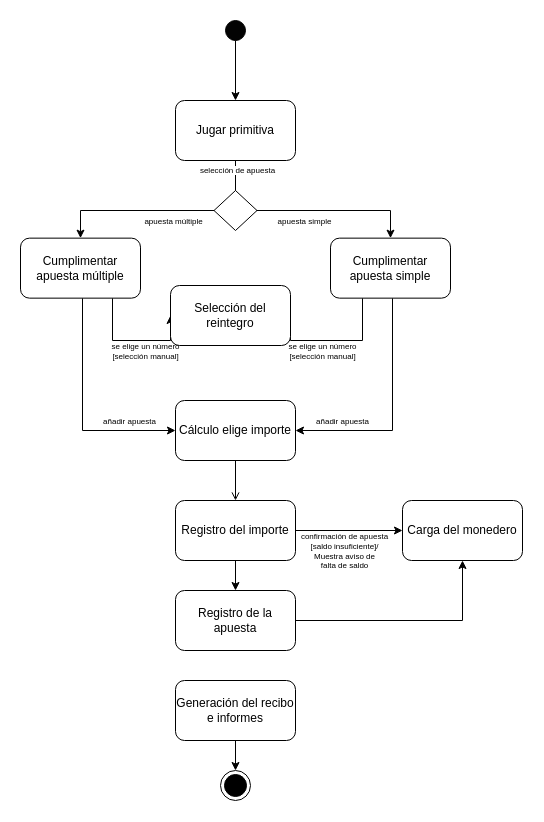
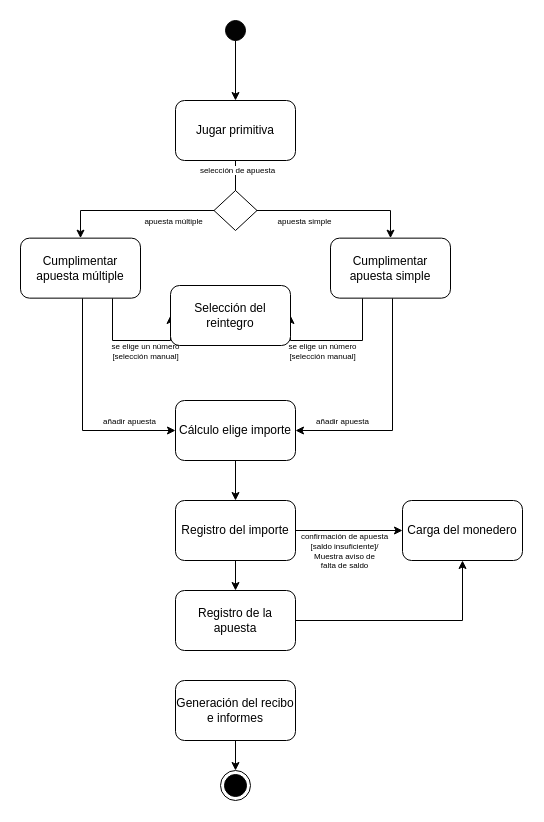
(291, 321) -> (291, 323)
(236, 493) -> (236, 492)
